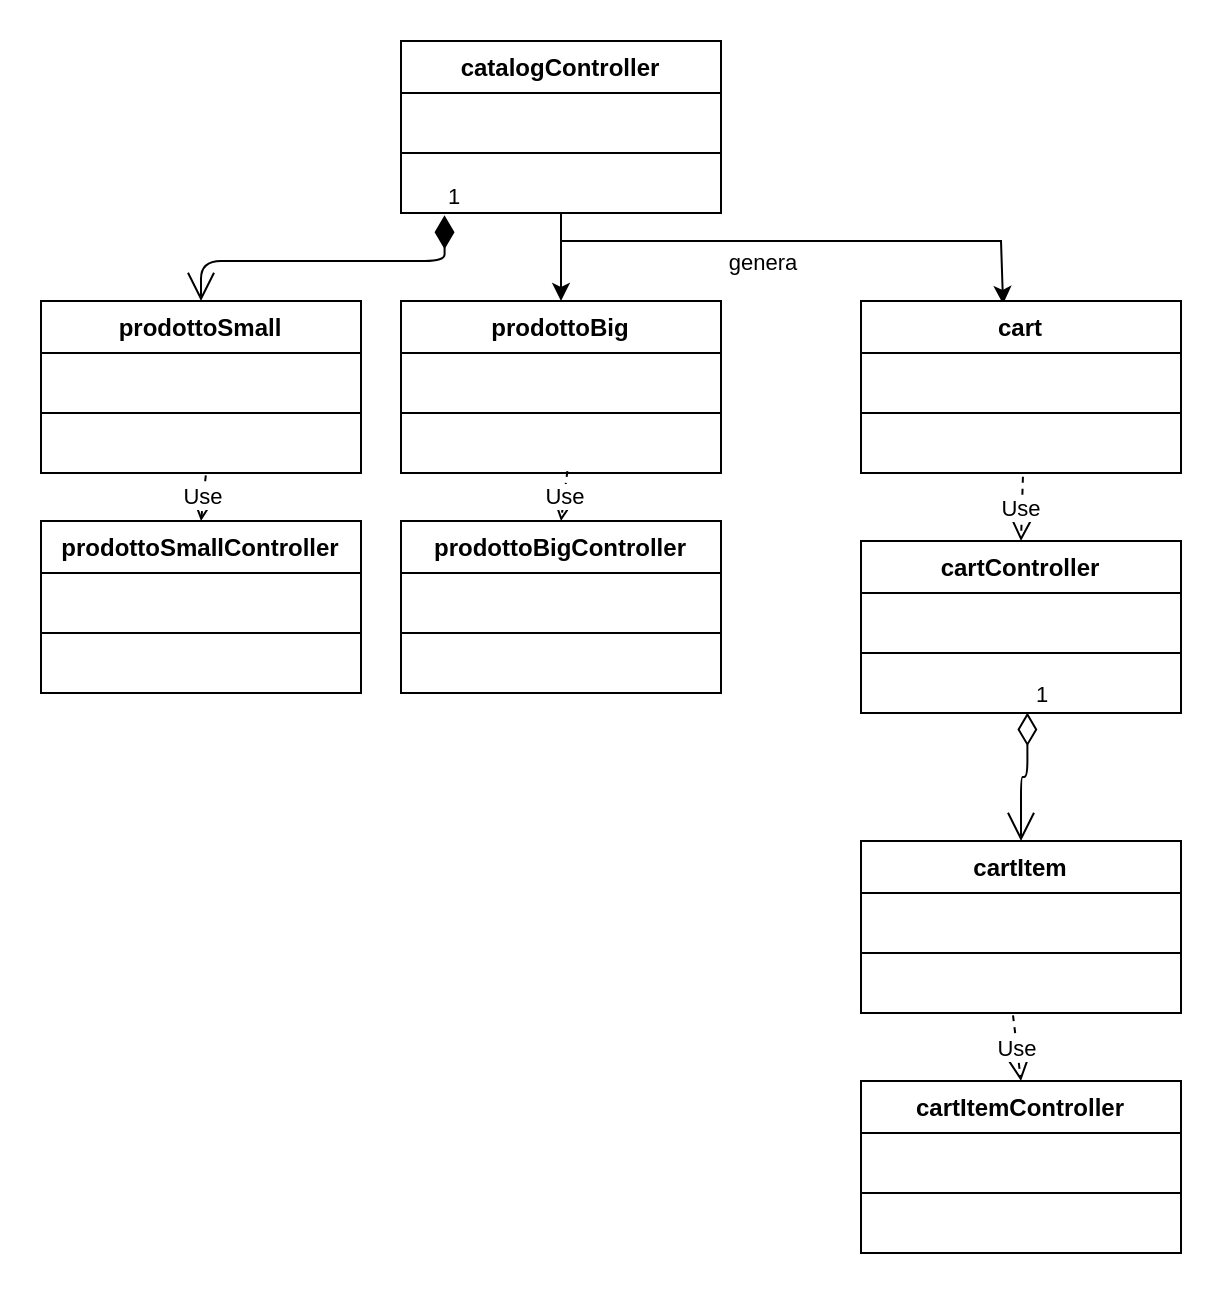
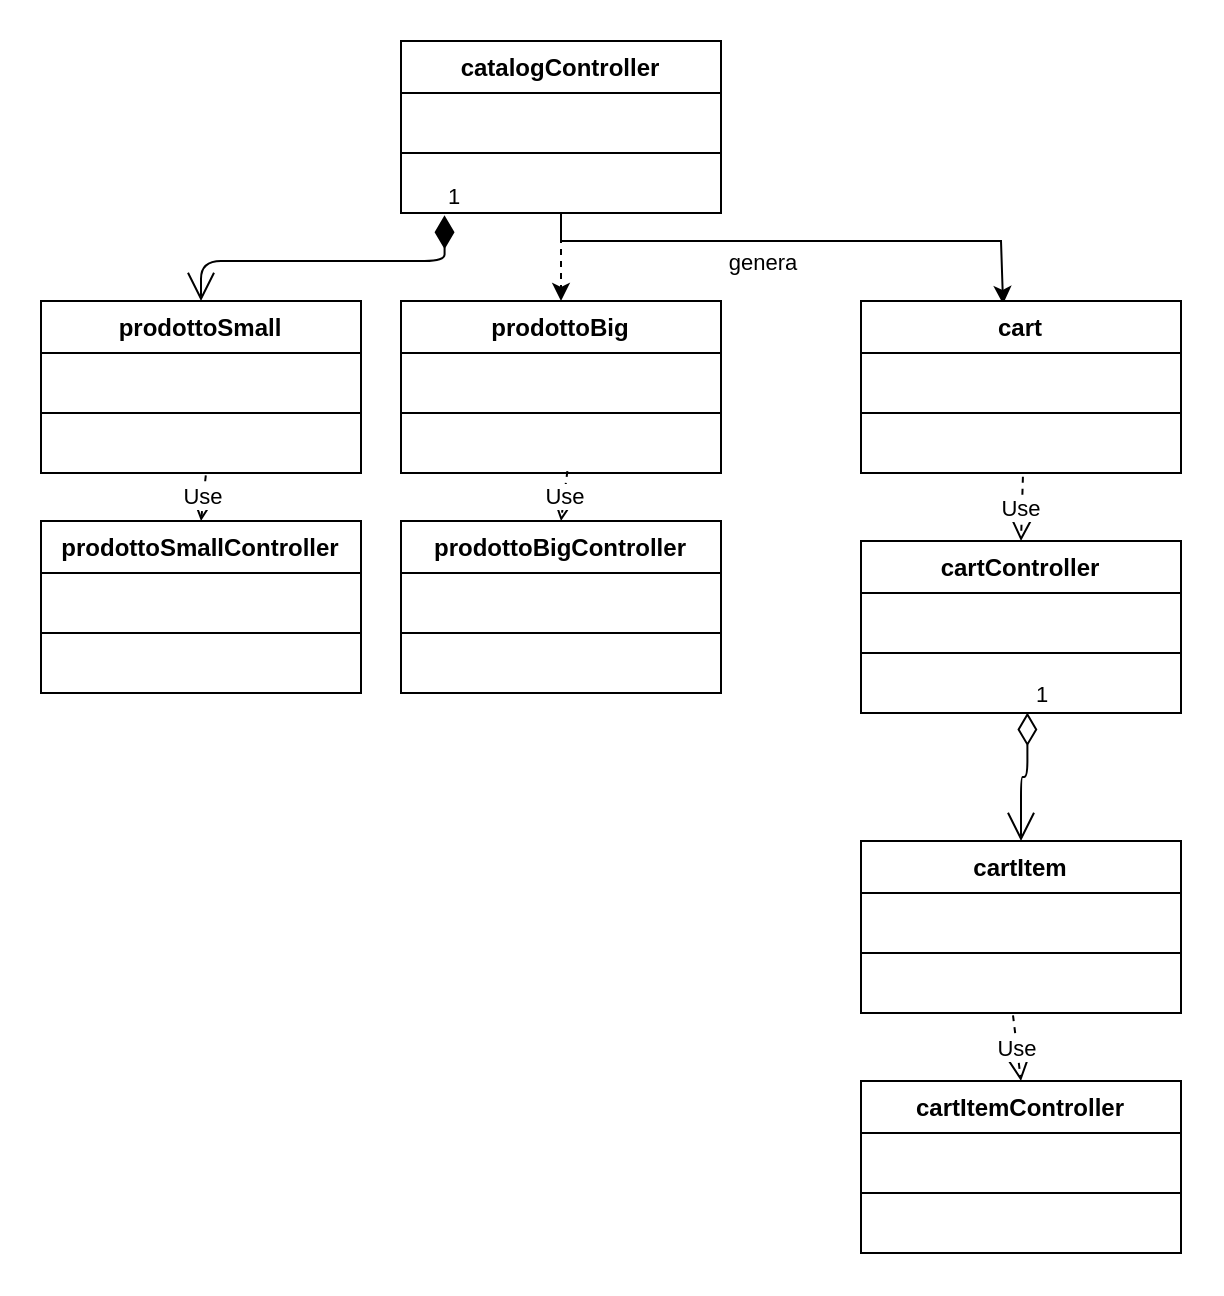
(561, 265) -> (561, 265)
